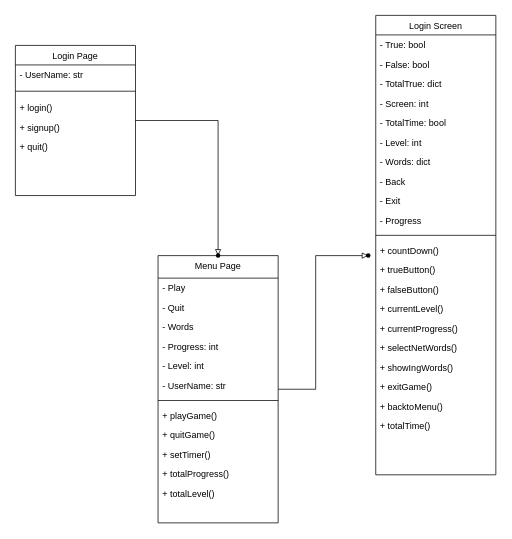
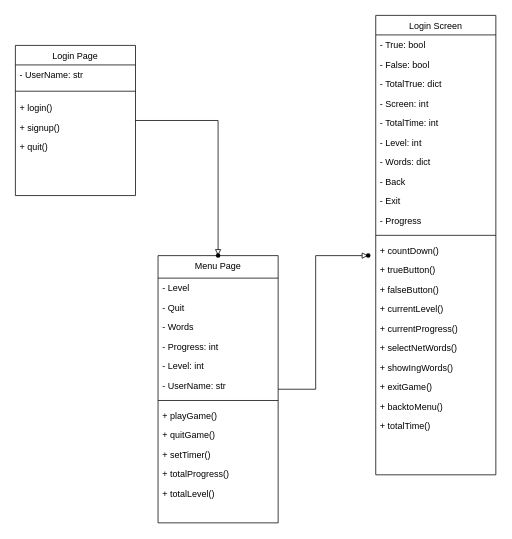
(415, 123) -> (413, 123)
(175, 288) -> (177, 288)
